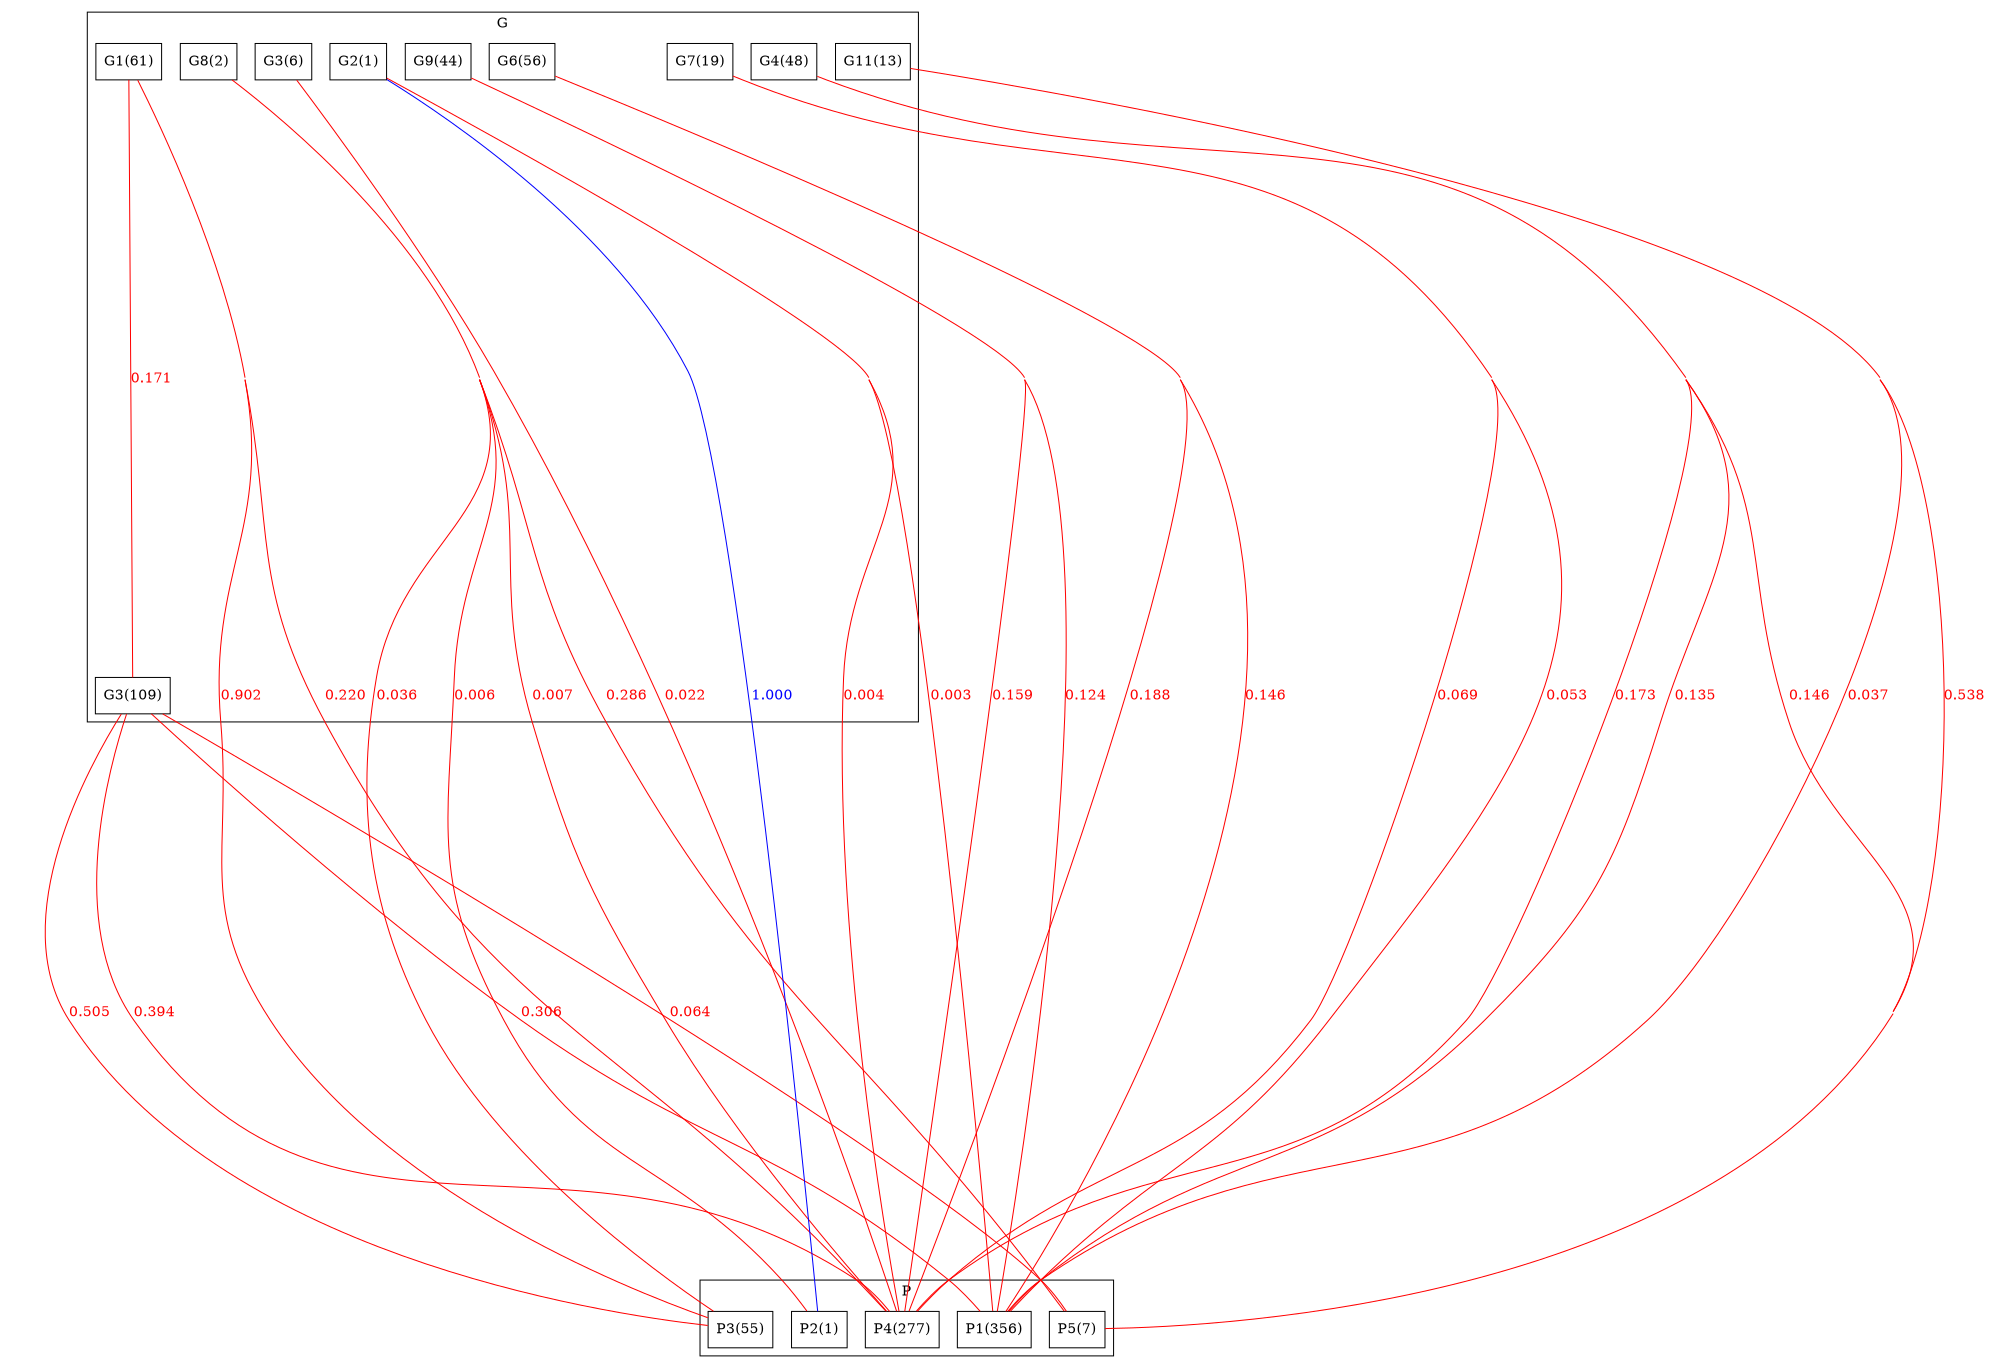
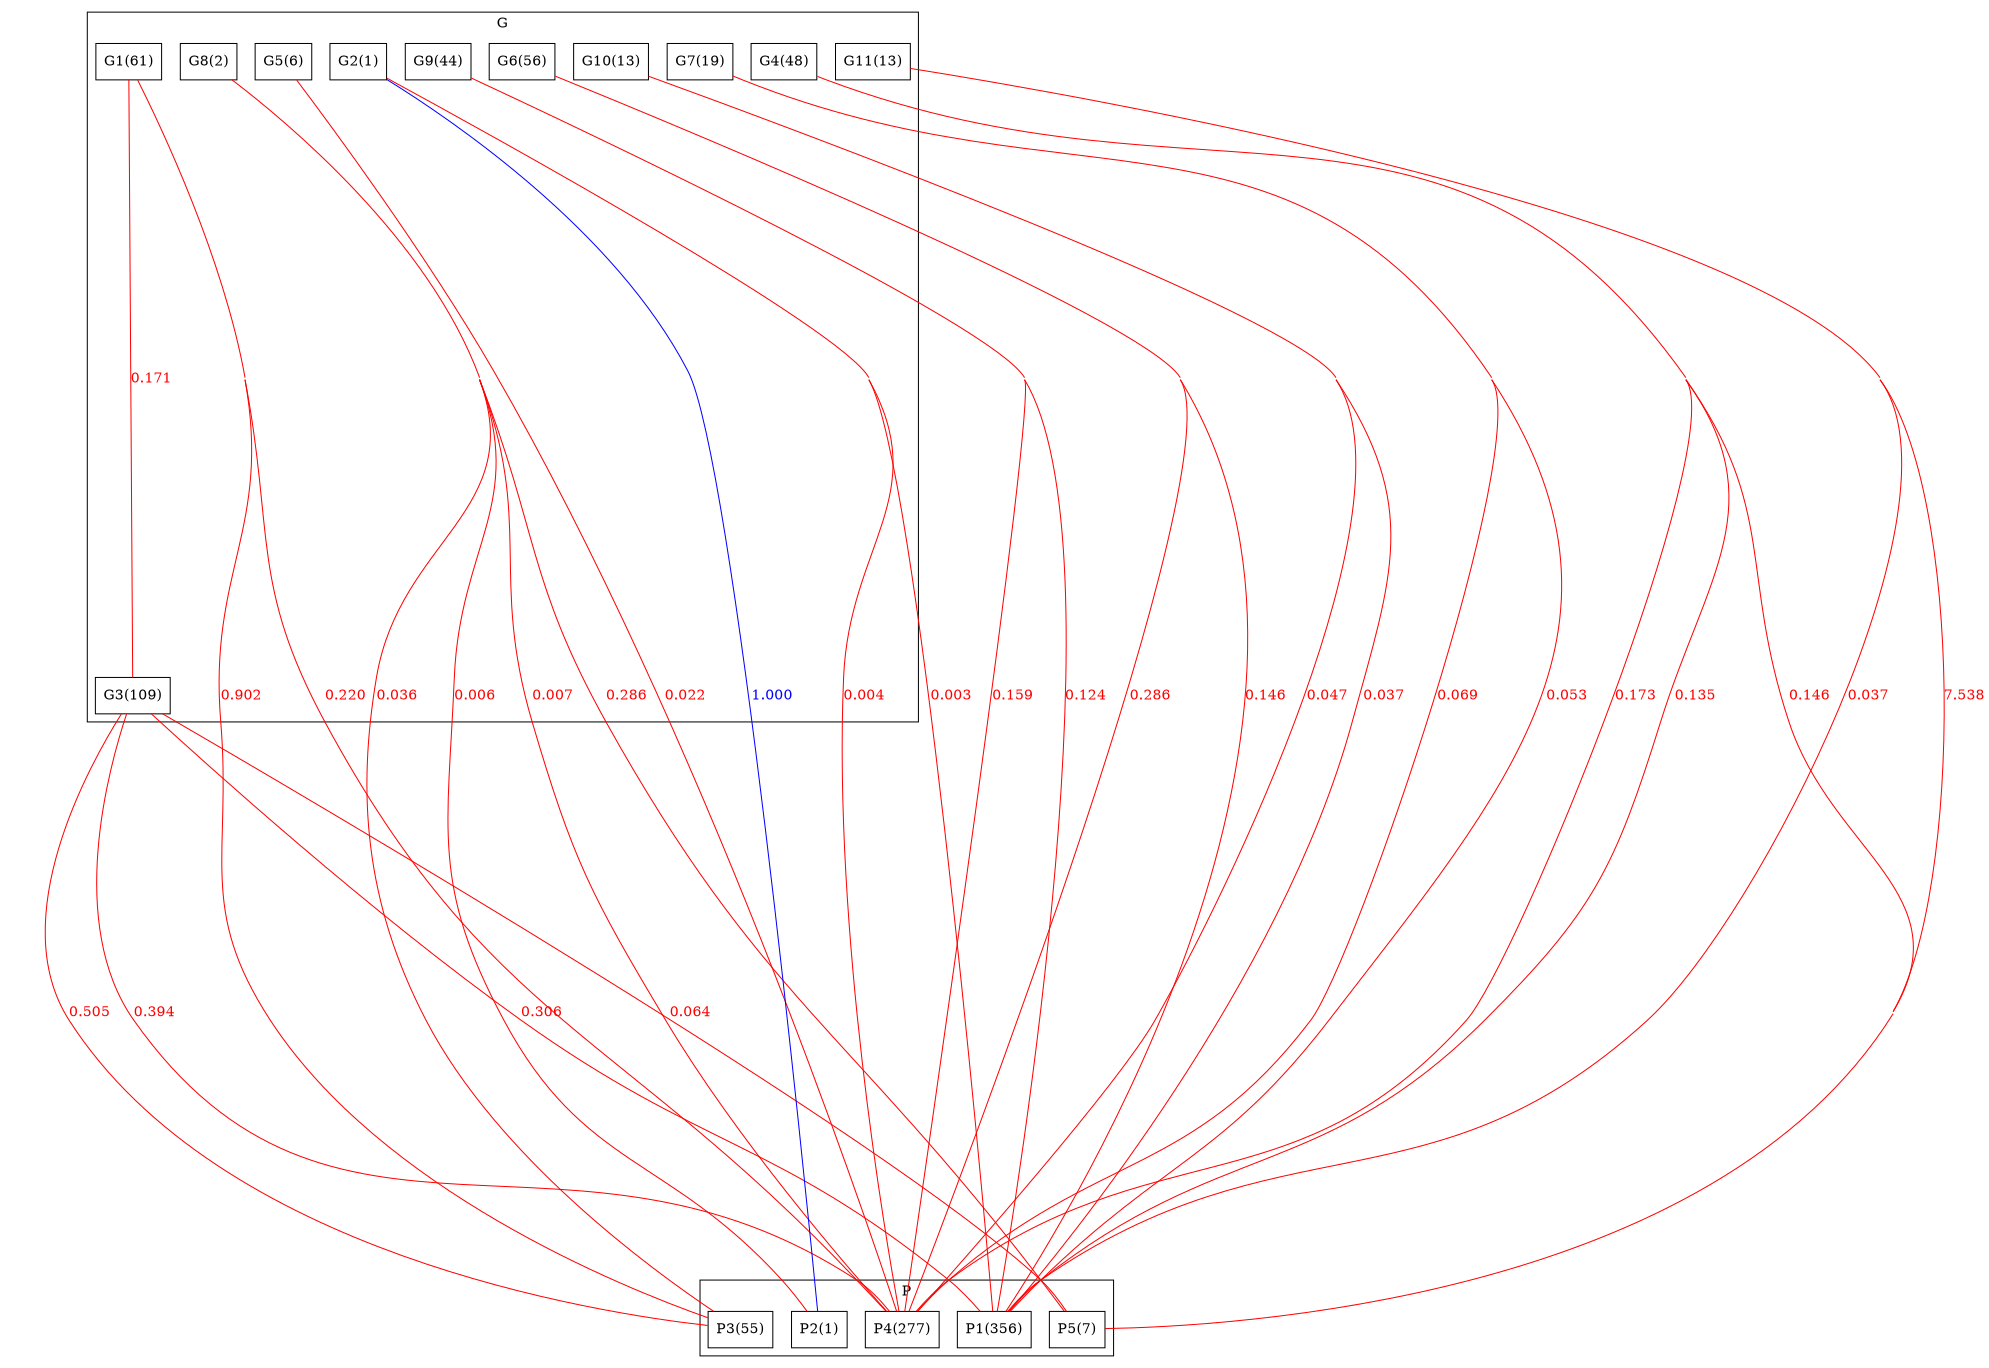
(283, 62) -> (283, 62)
none -> (611, 62)
(1150, 696) -> (1150, 696)
(1964, 696) -> (1964, 696)
